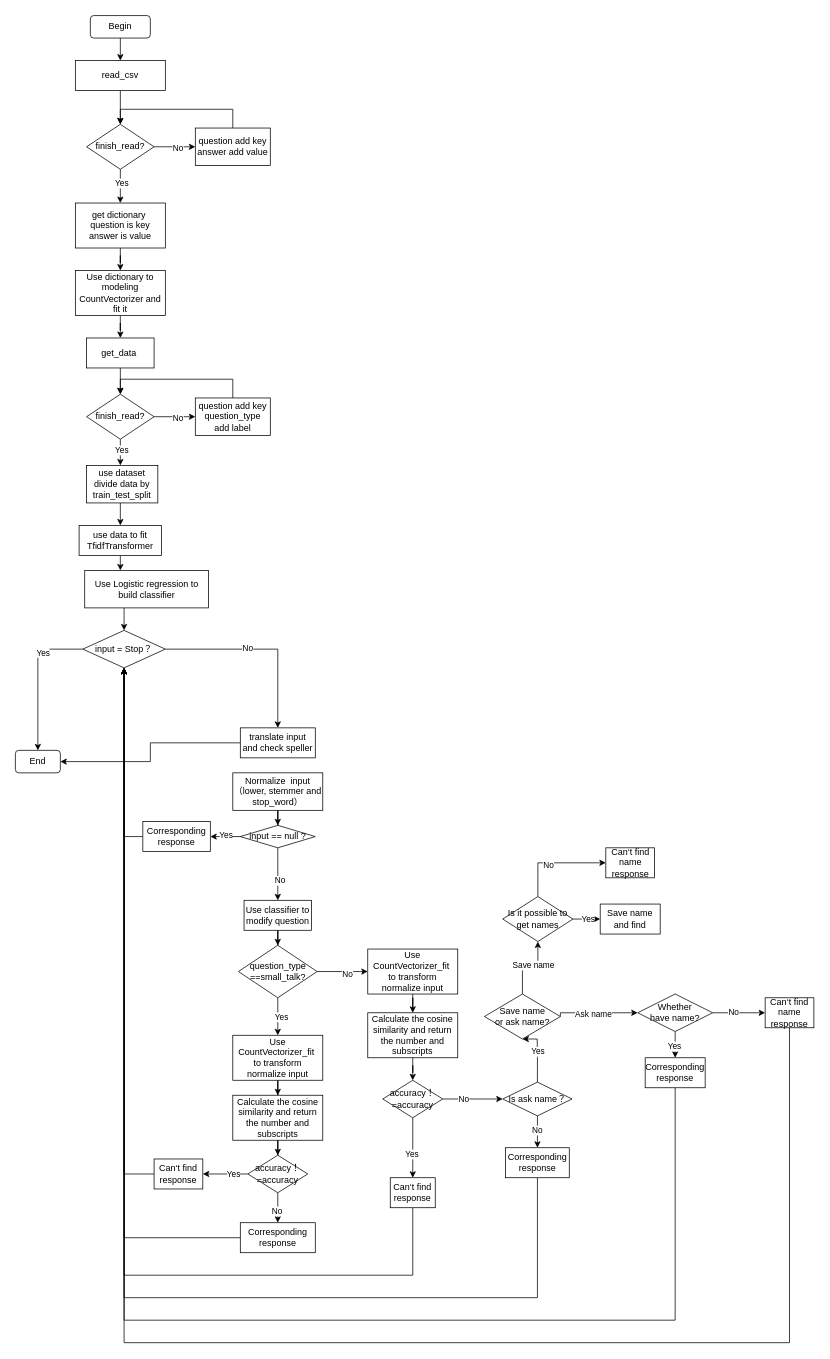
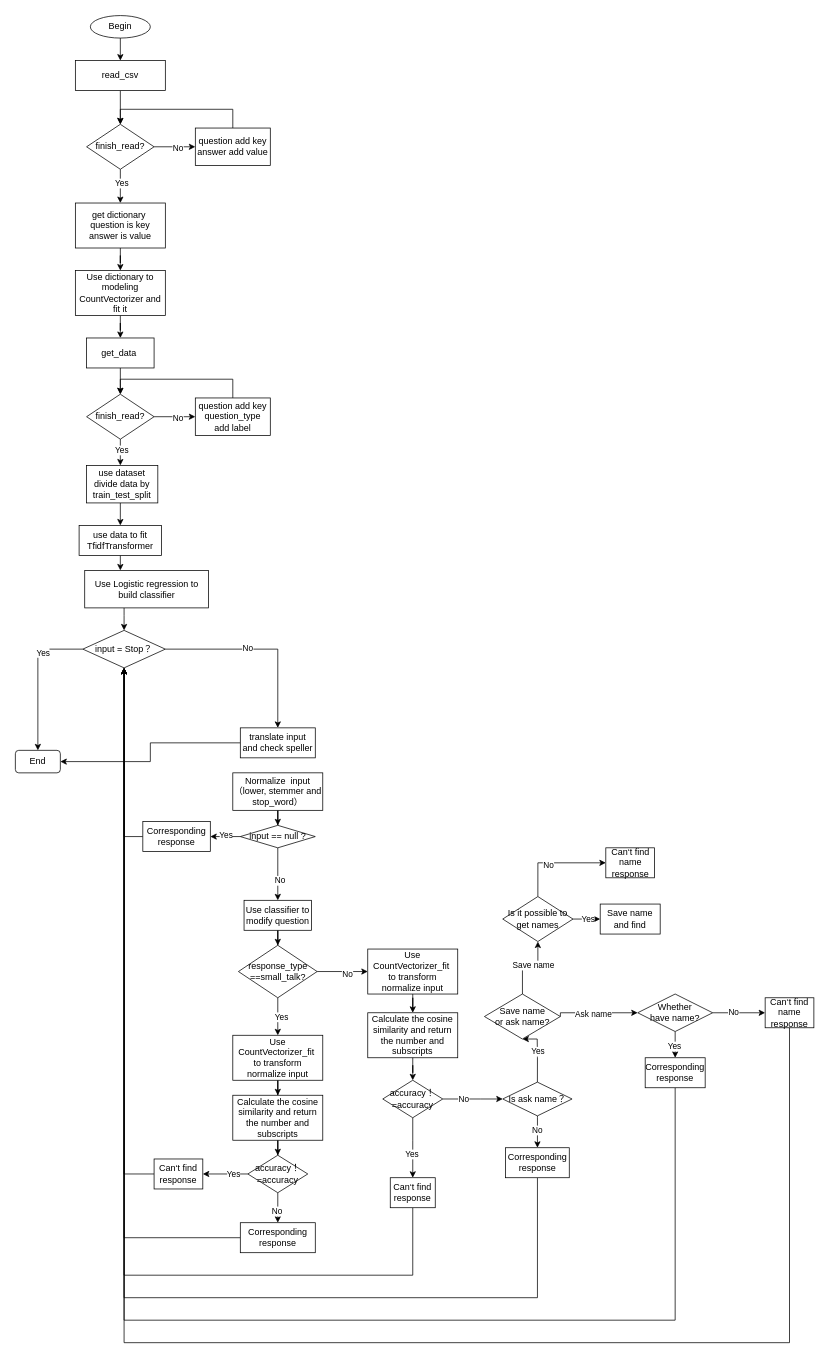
(120, 27) -> (120, 27)
(278, 972) -> (278, 972)
